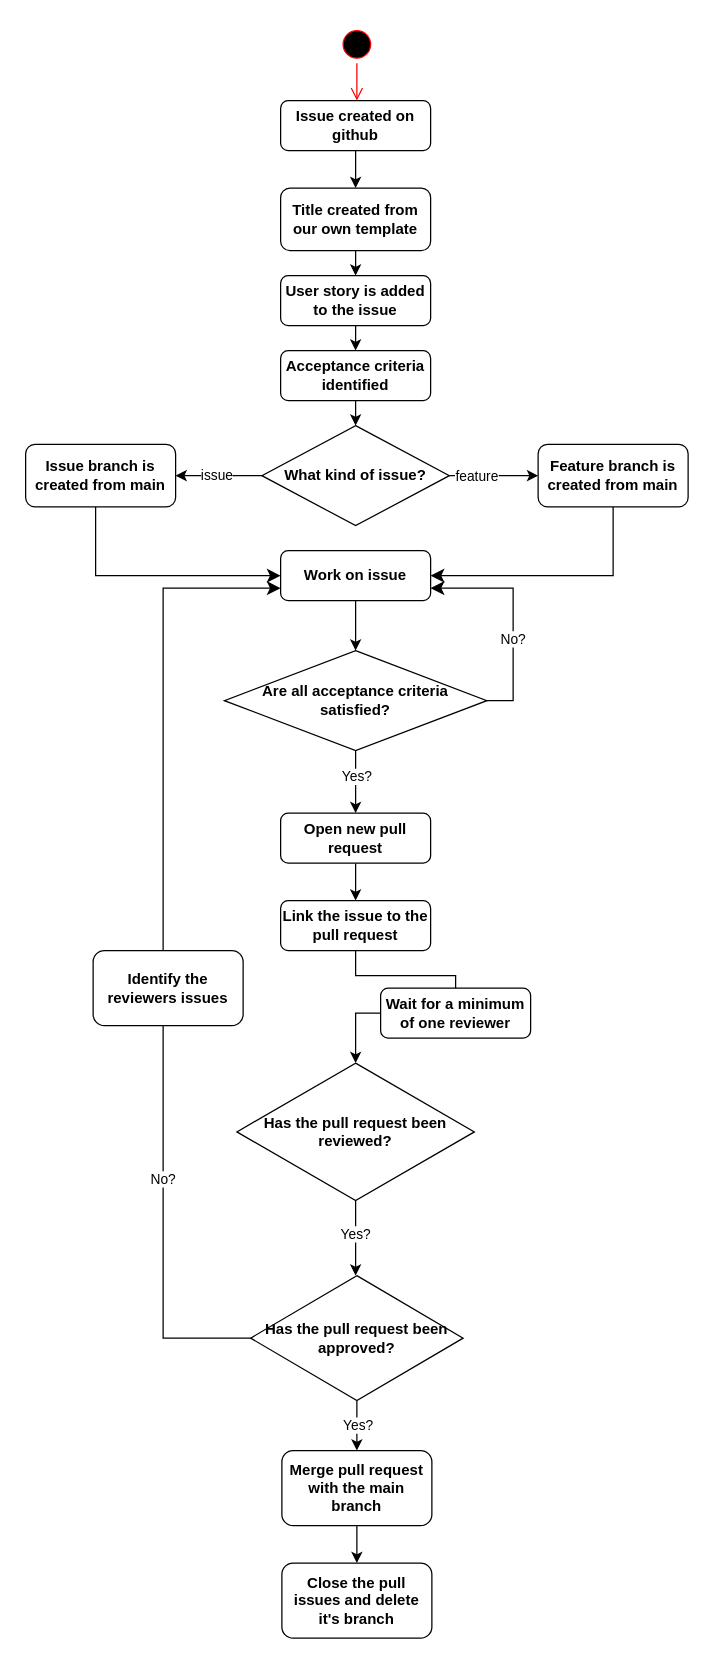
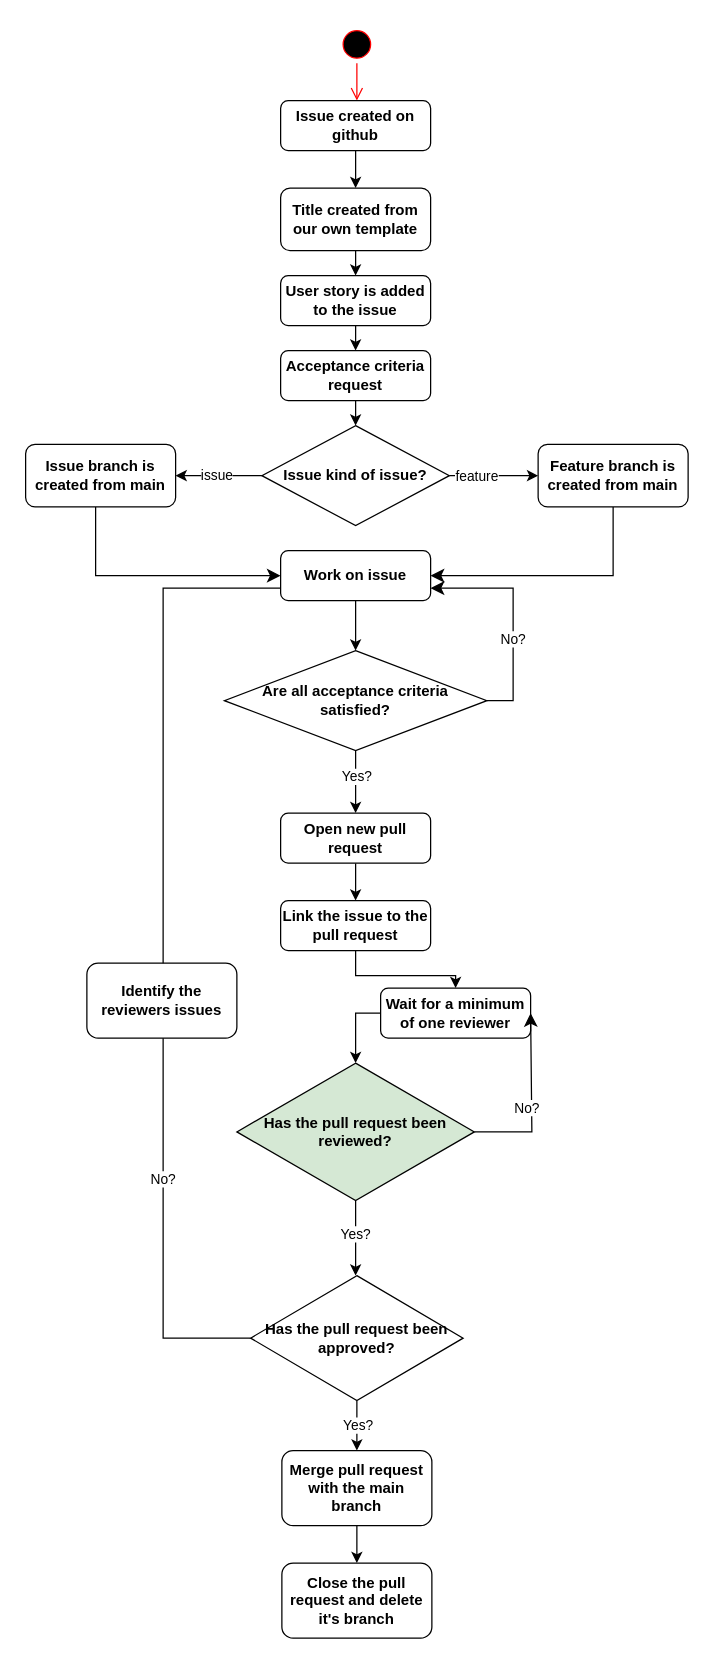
(356, 376) -> (356, 376)
(356, 476) -> (356, 476)
(269, 588) -> (273, 588)
(456, 977) -> (454, 976)
(168, 988) -> (162, 1001)
none -> (532, 1107)
(356, 1132) -> (356, 1132)
(357, 1601) -> (357, 1601)
